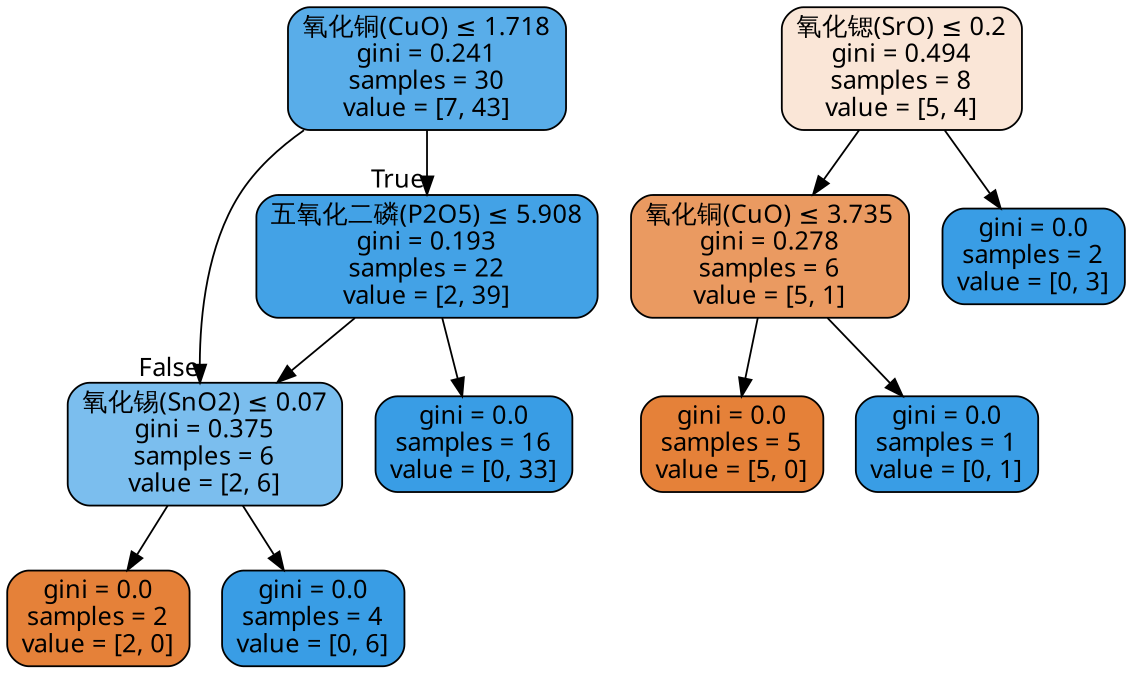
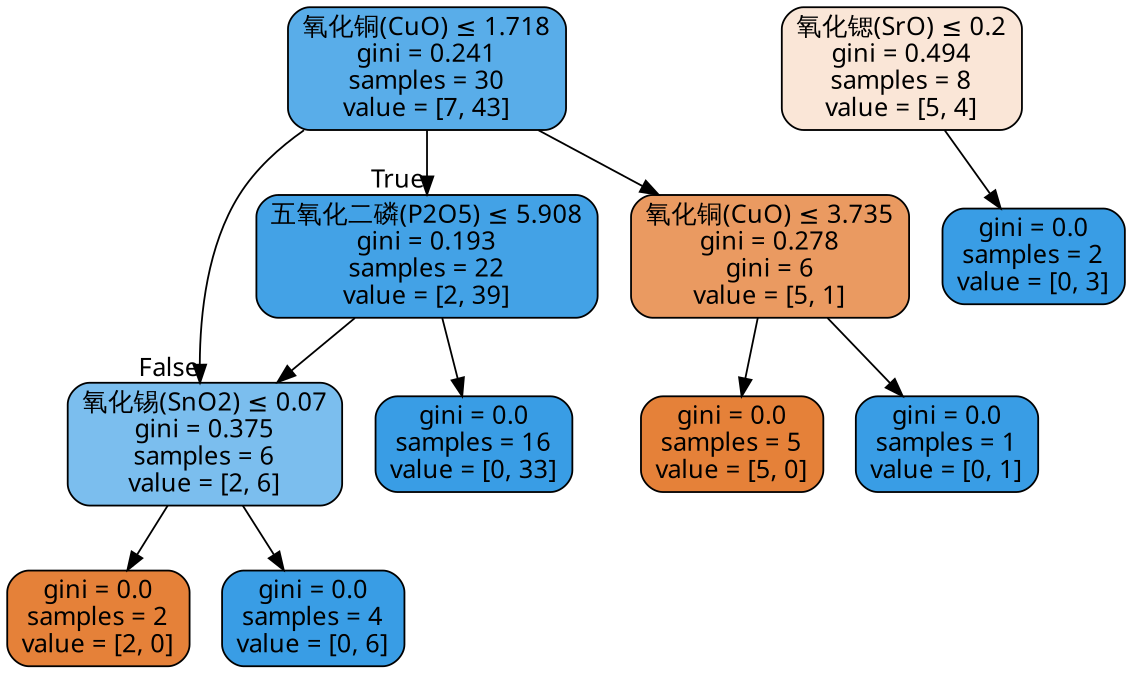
(841, 155) -> (591, 158)
(770, 269) -> (770, 269)
